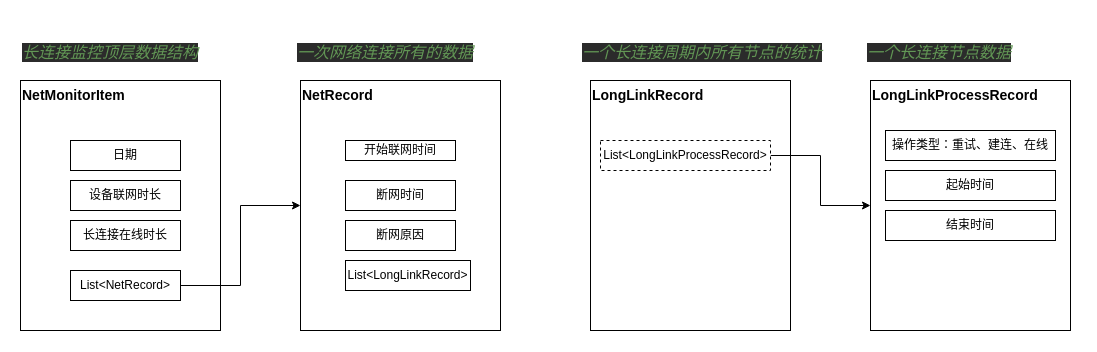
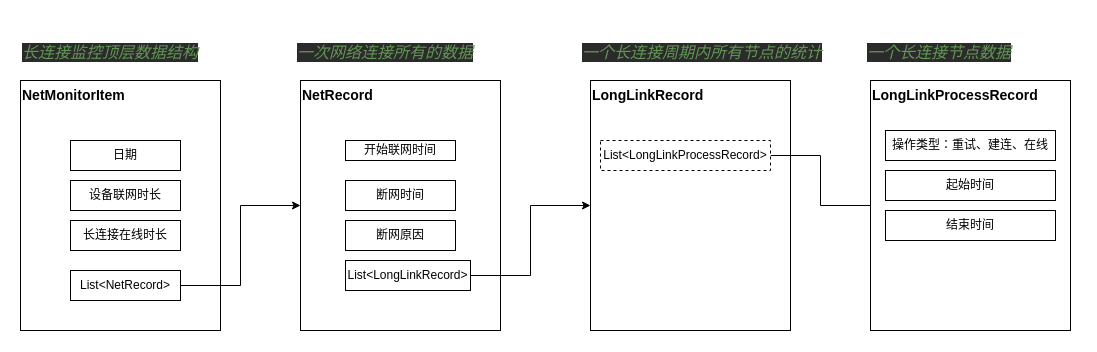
(862, 206) -> (864, 206)
none -> (531, 245)
